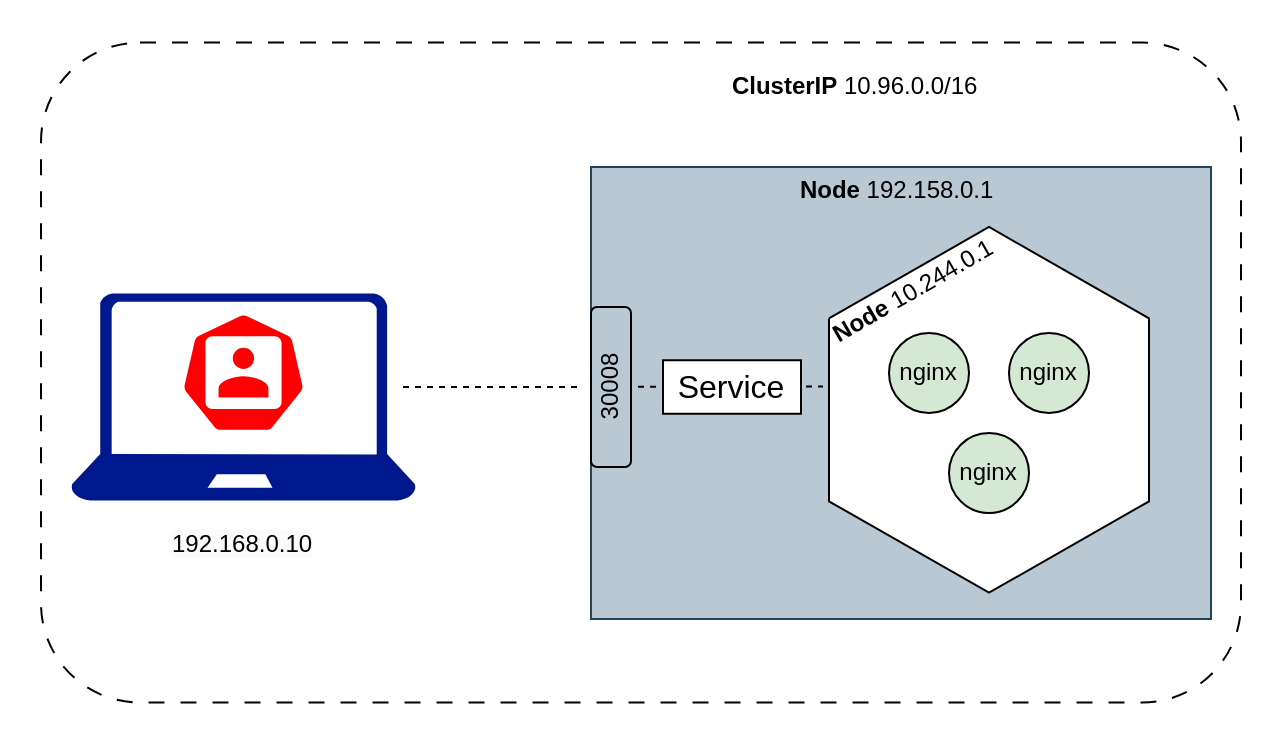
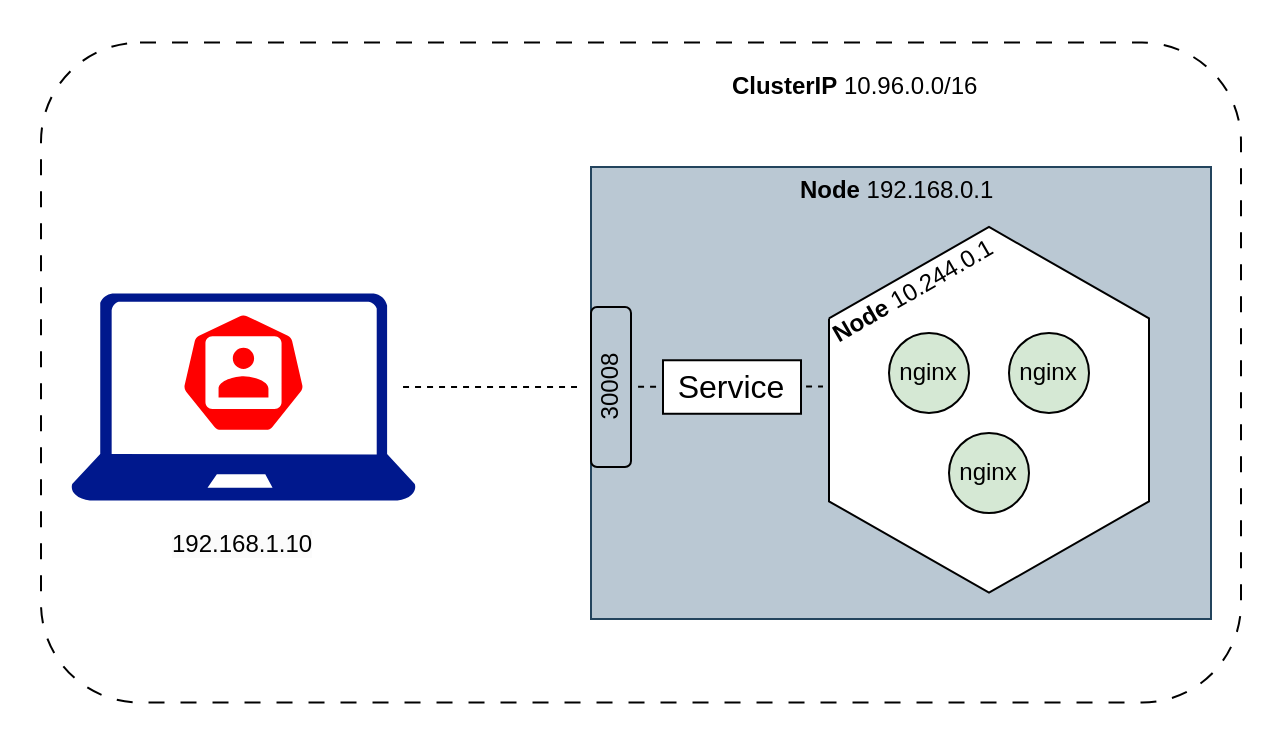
(901, 191) -> (901, 191)
(244, 545) -> (244, 545)
